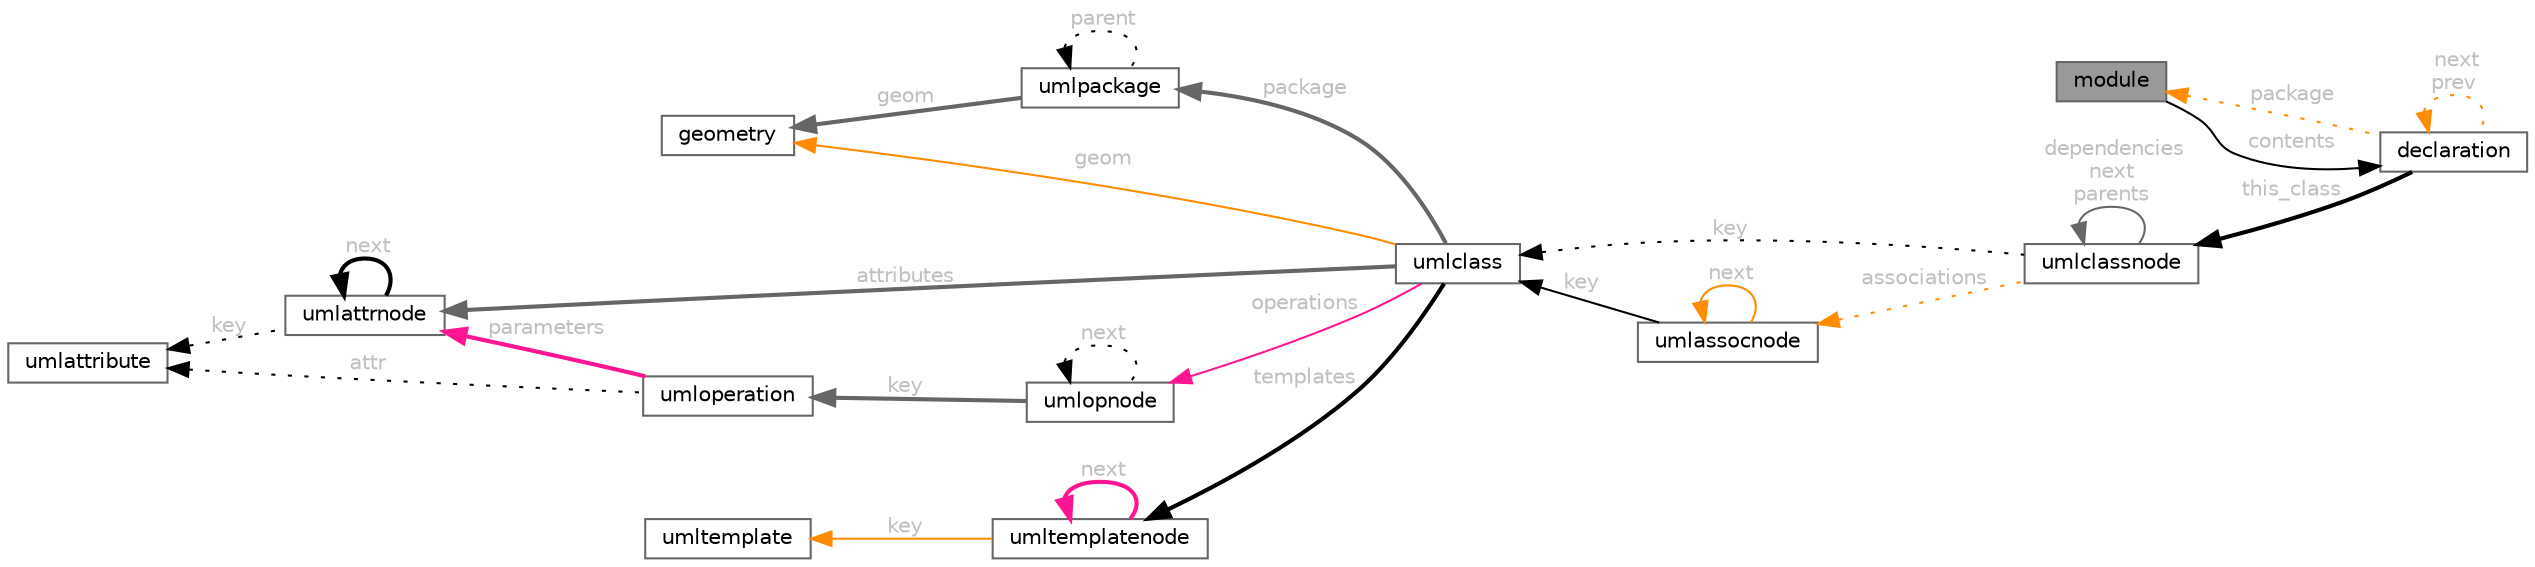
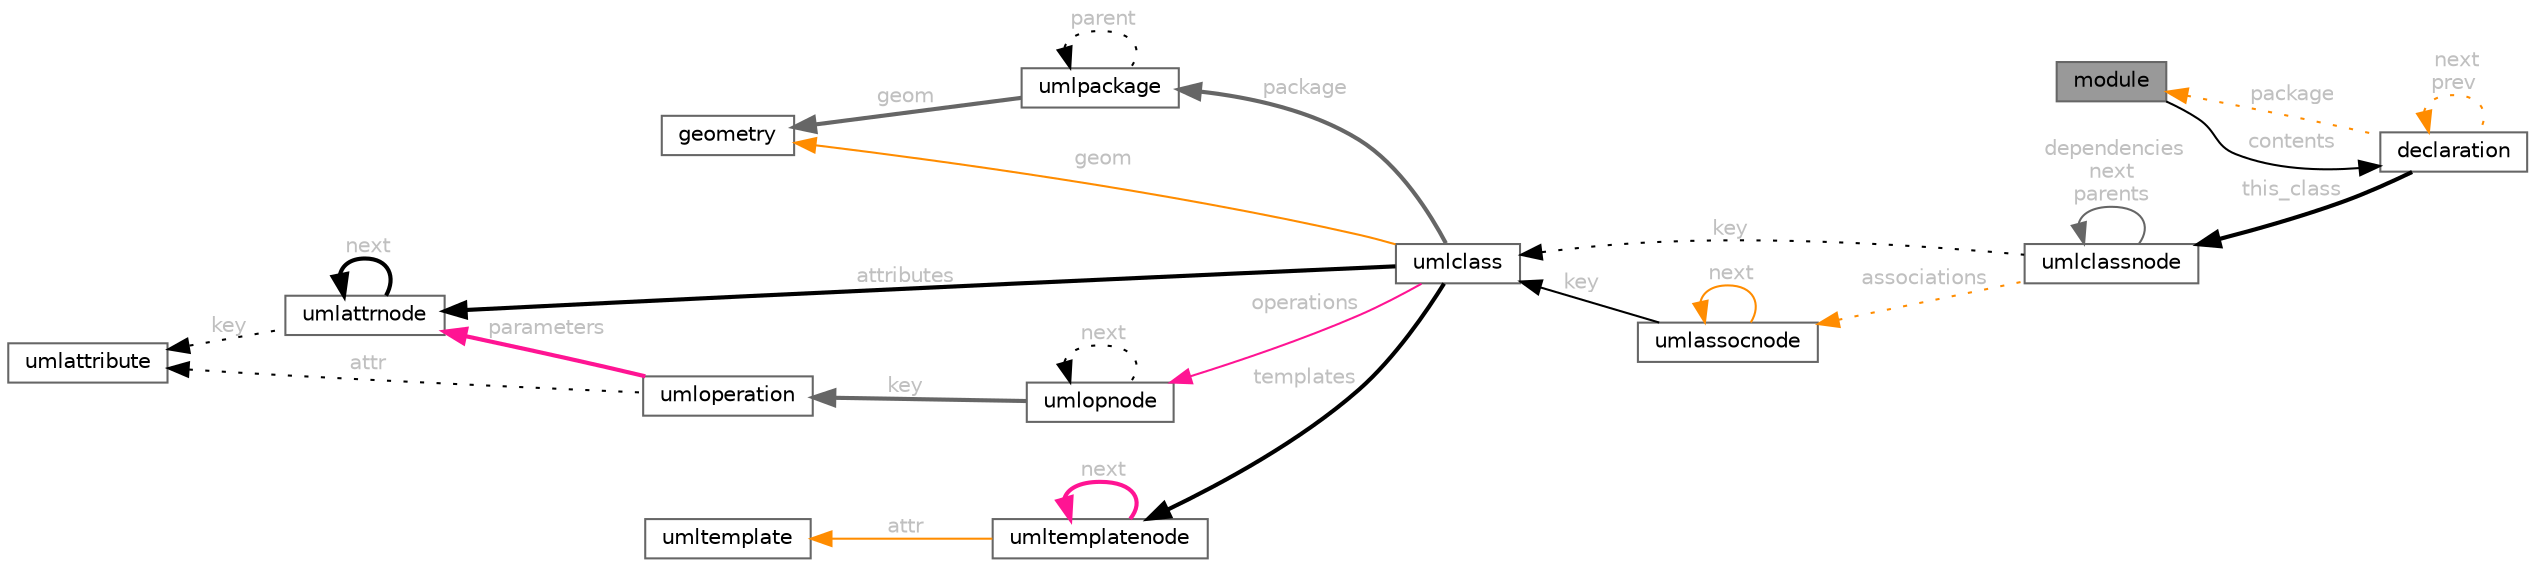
(931, 288) -> (931, 288)
(903, 527) -> (903, 527)
